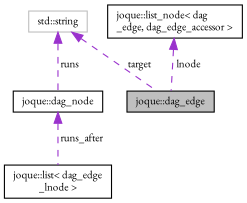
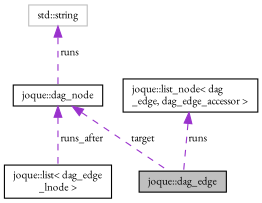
(119, 65) -> (125, 142)
(188, 65) -> (197, 139)
